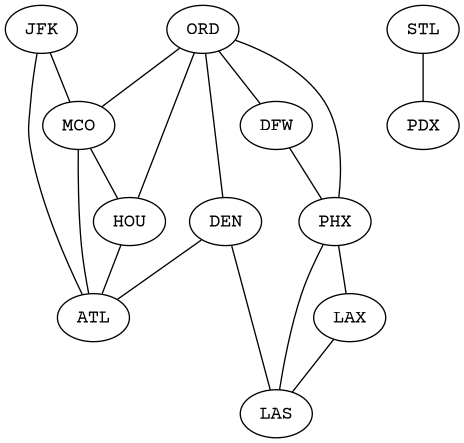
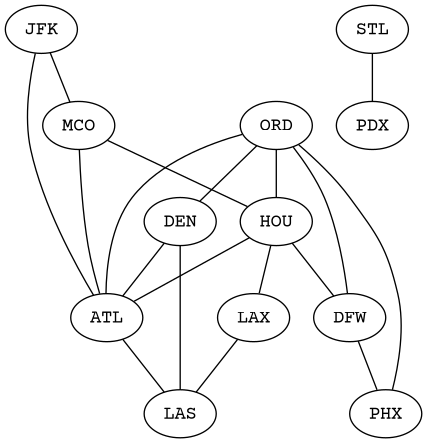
(141, 77) -> (142, 187)
(342, 269) -> (265, 269)
none -> (313, 270)
(295, 315) -> (143, 366)
